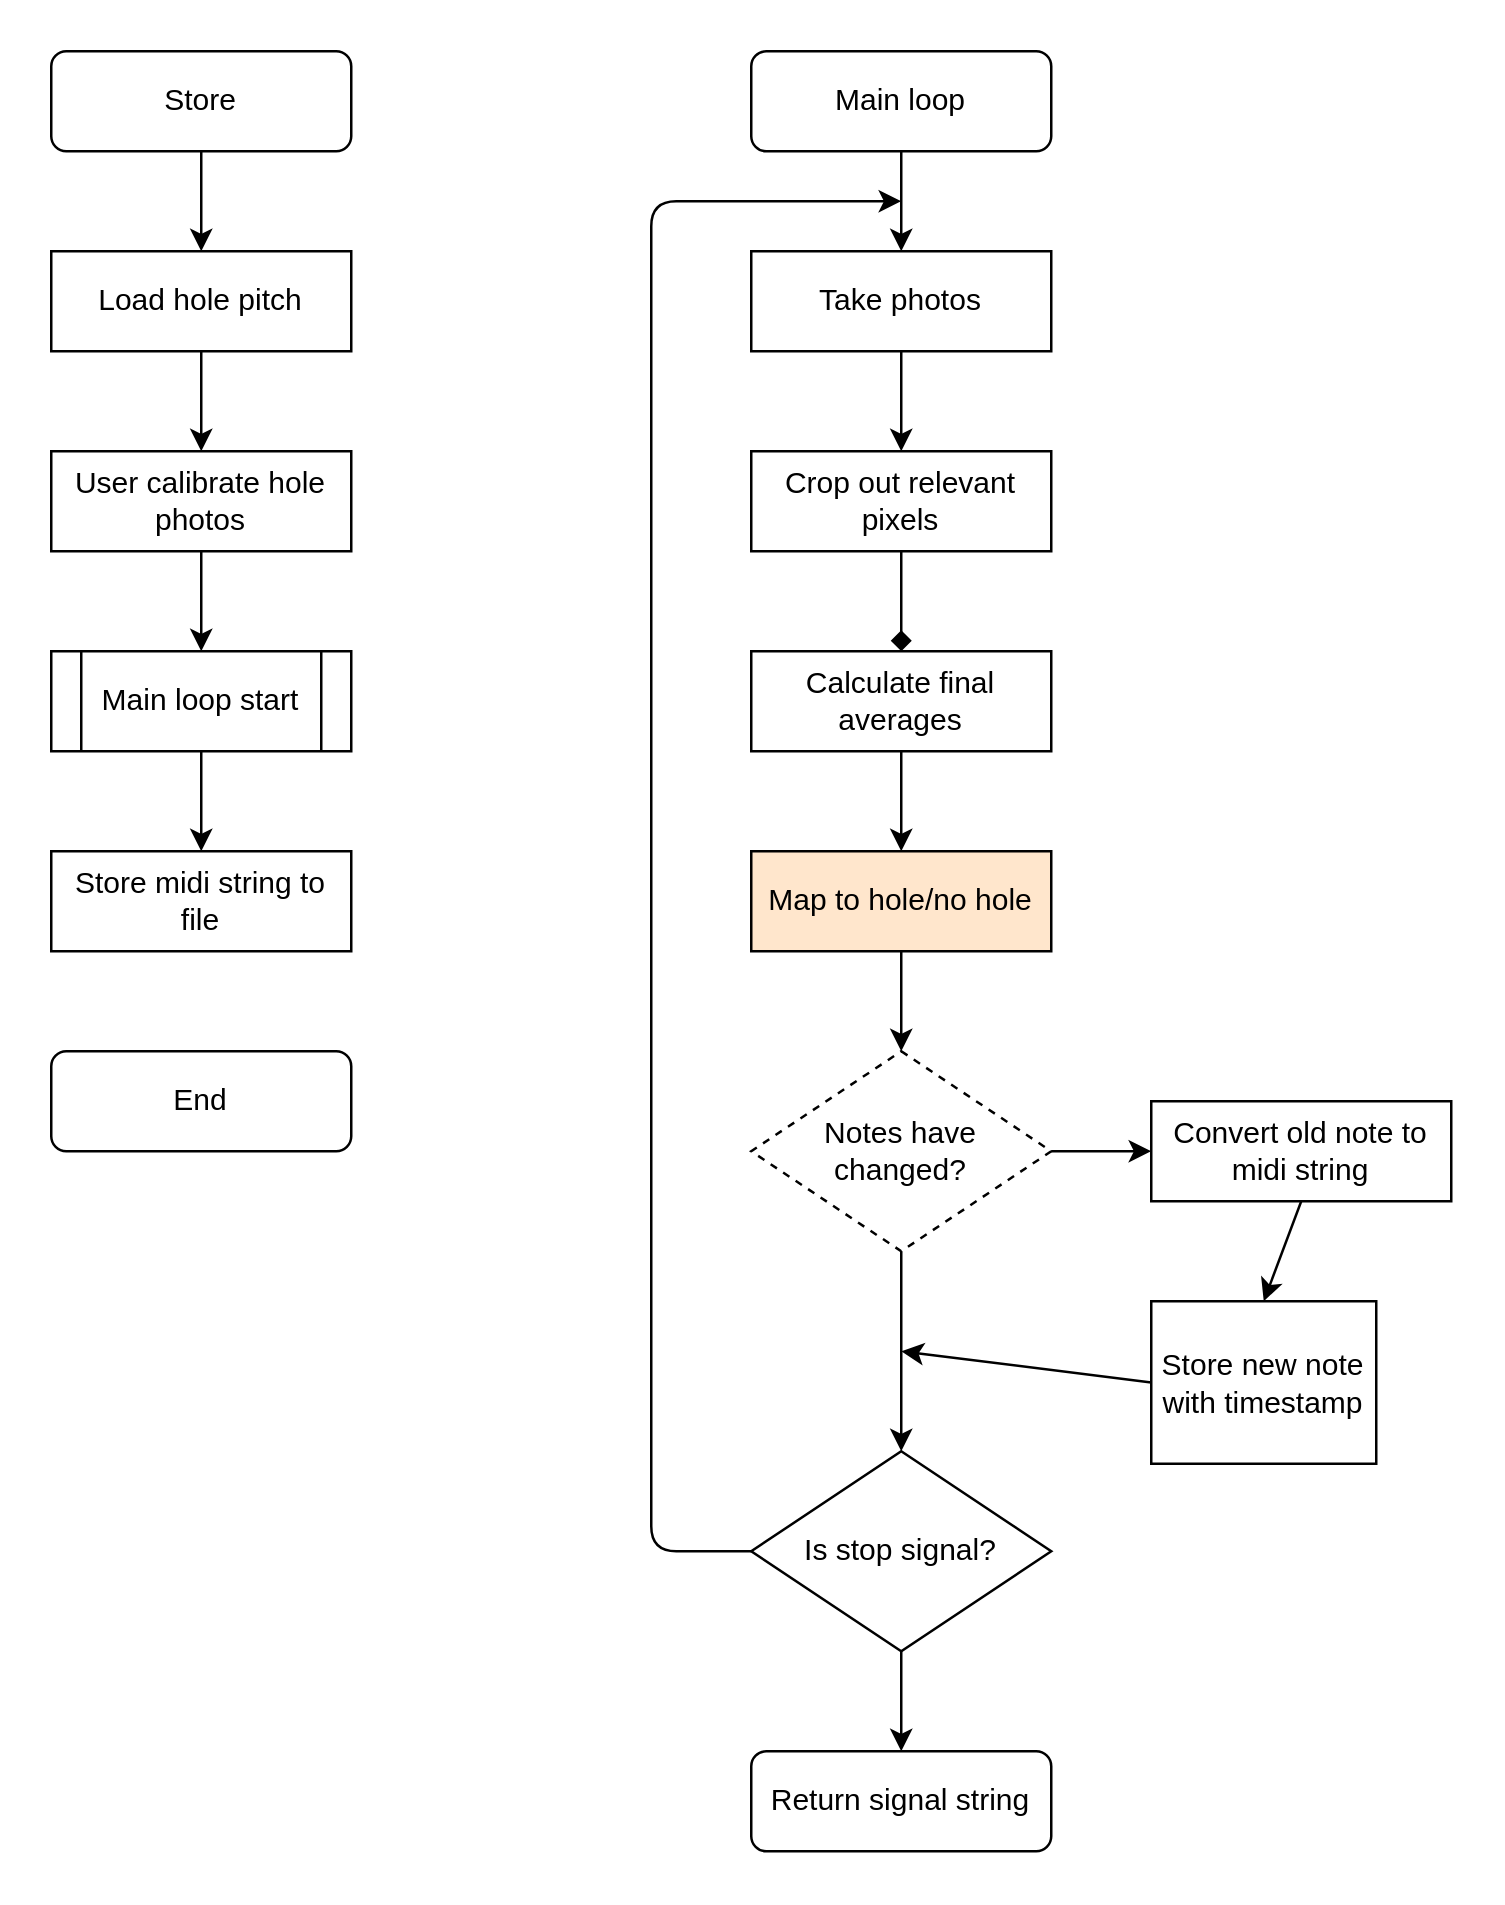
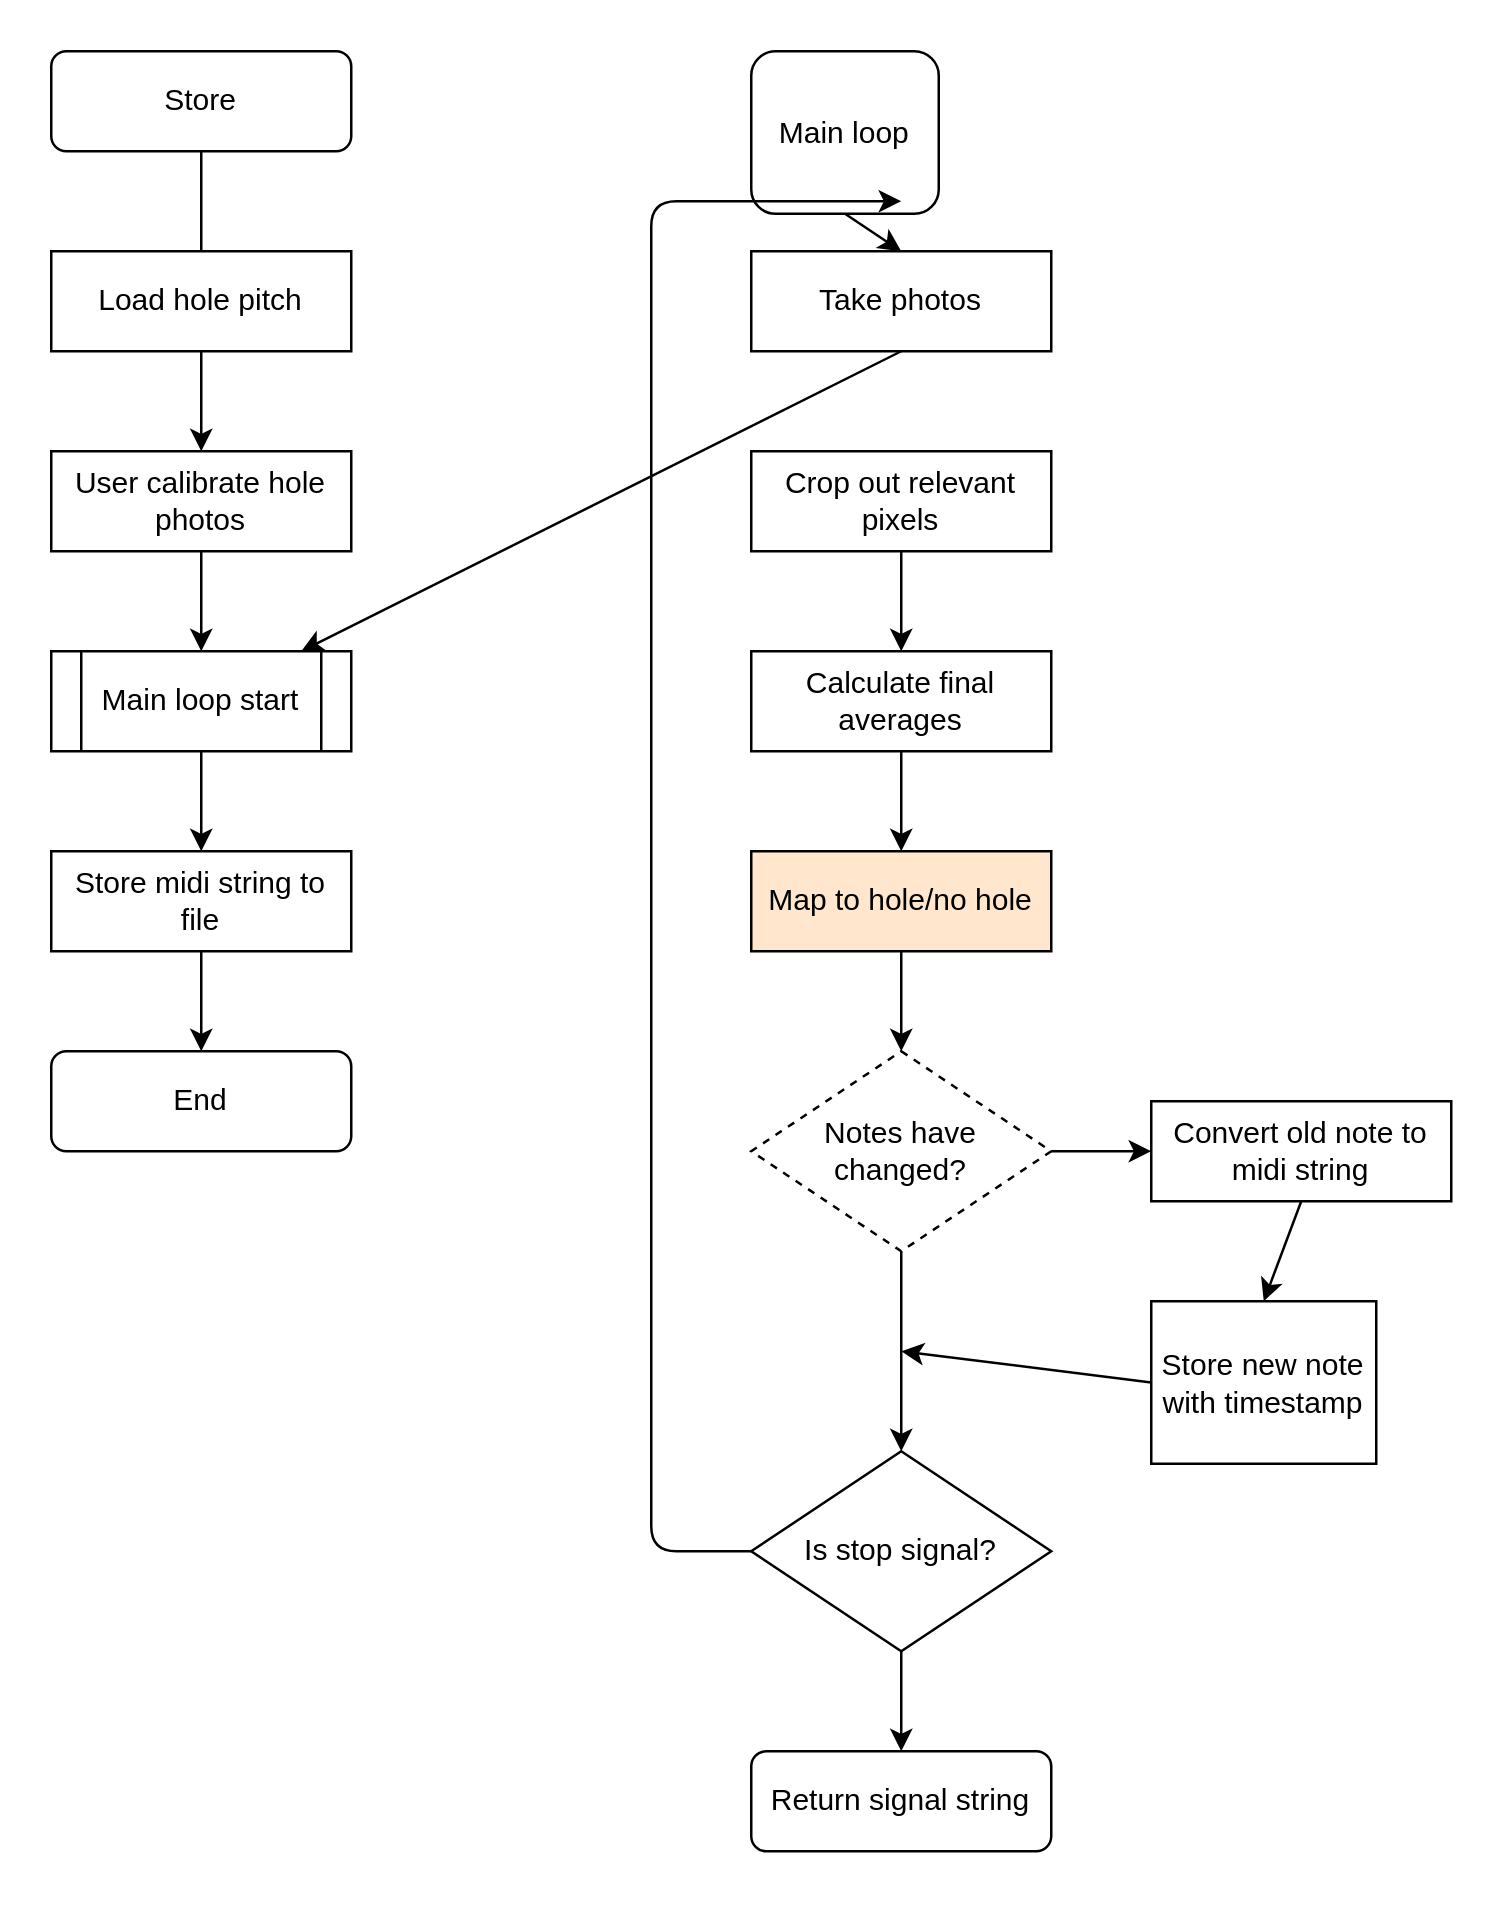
(901, 101) -> (845, 133)
(201, 233) -> (201, 240)
(901, 393) -> (481, 561)
(901, 631) -> (901, 632)
none -> (201, 993)
